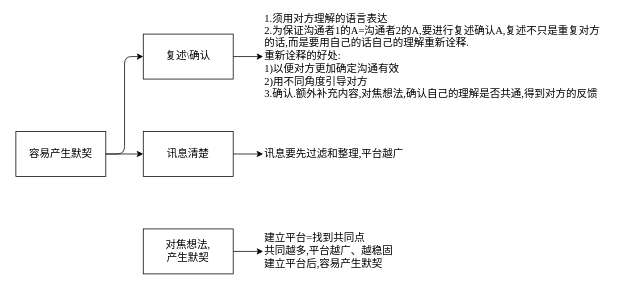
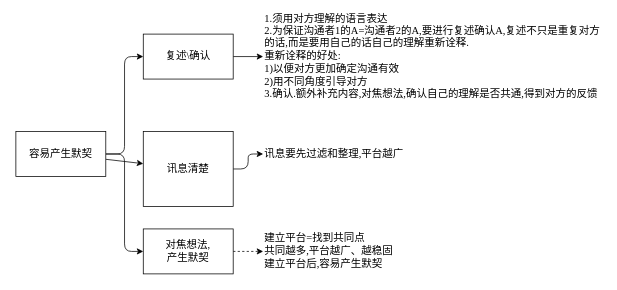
(188, 154) -> (188, 169)
none -> (124, 208)
(245, 252) -> (245, 252)
